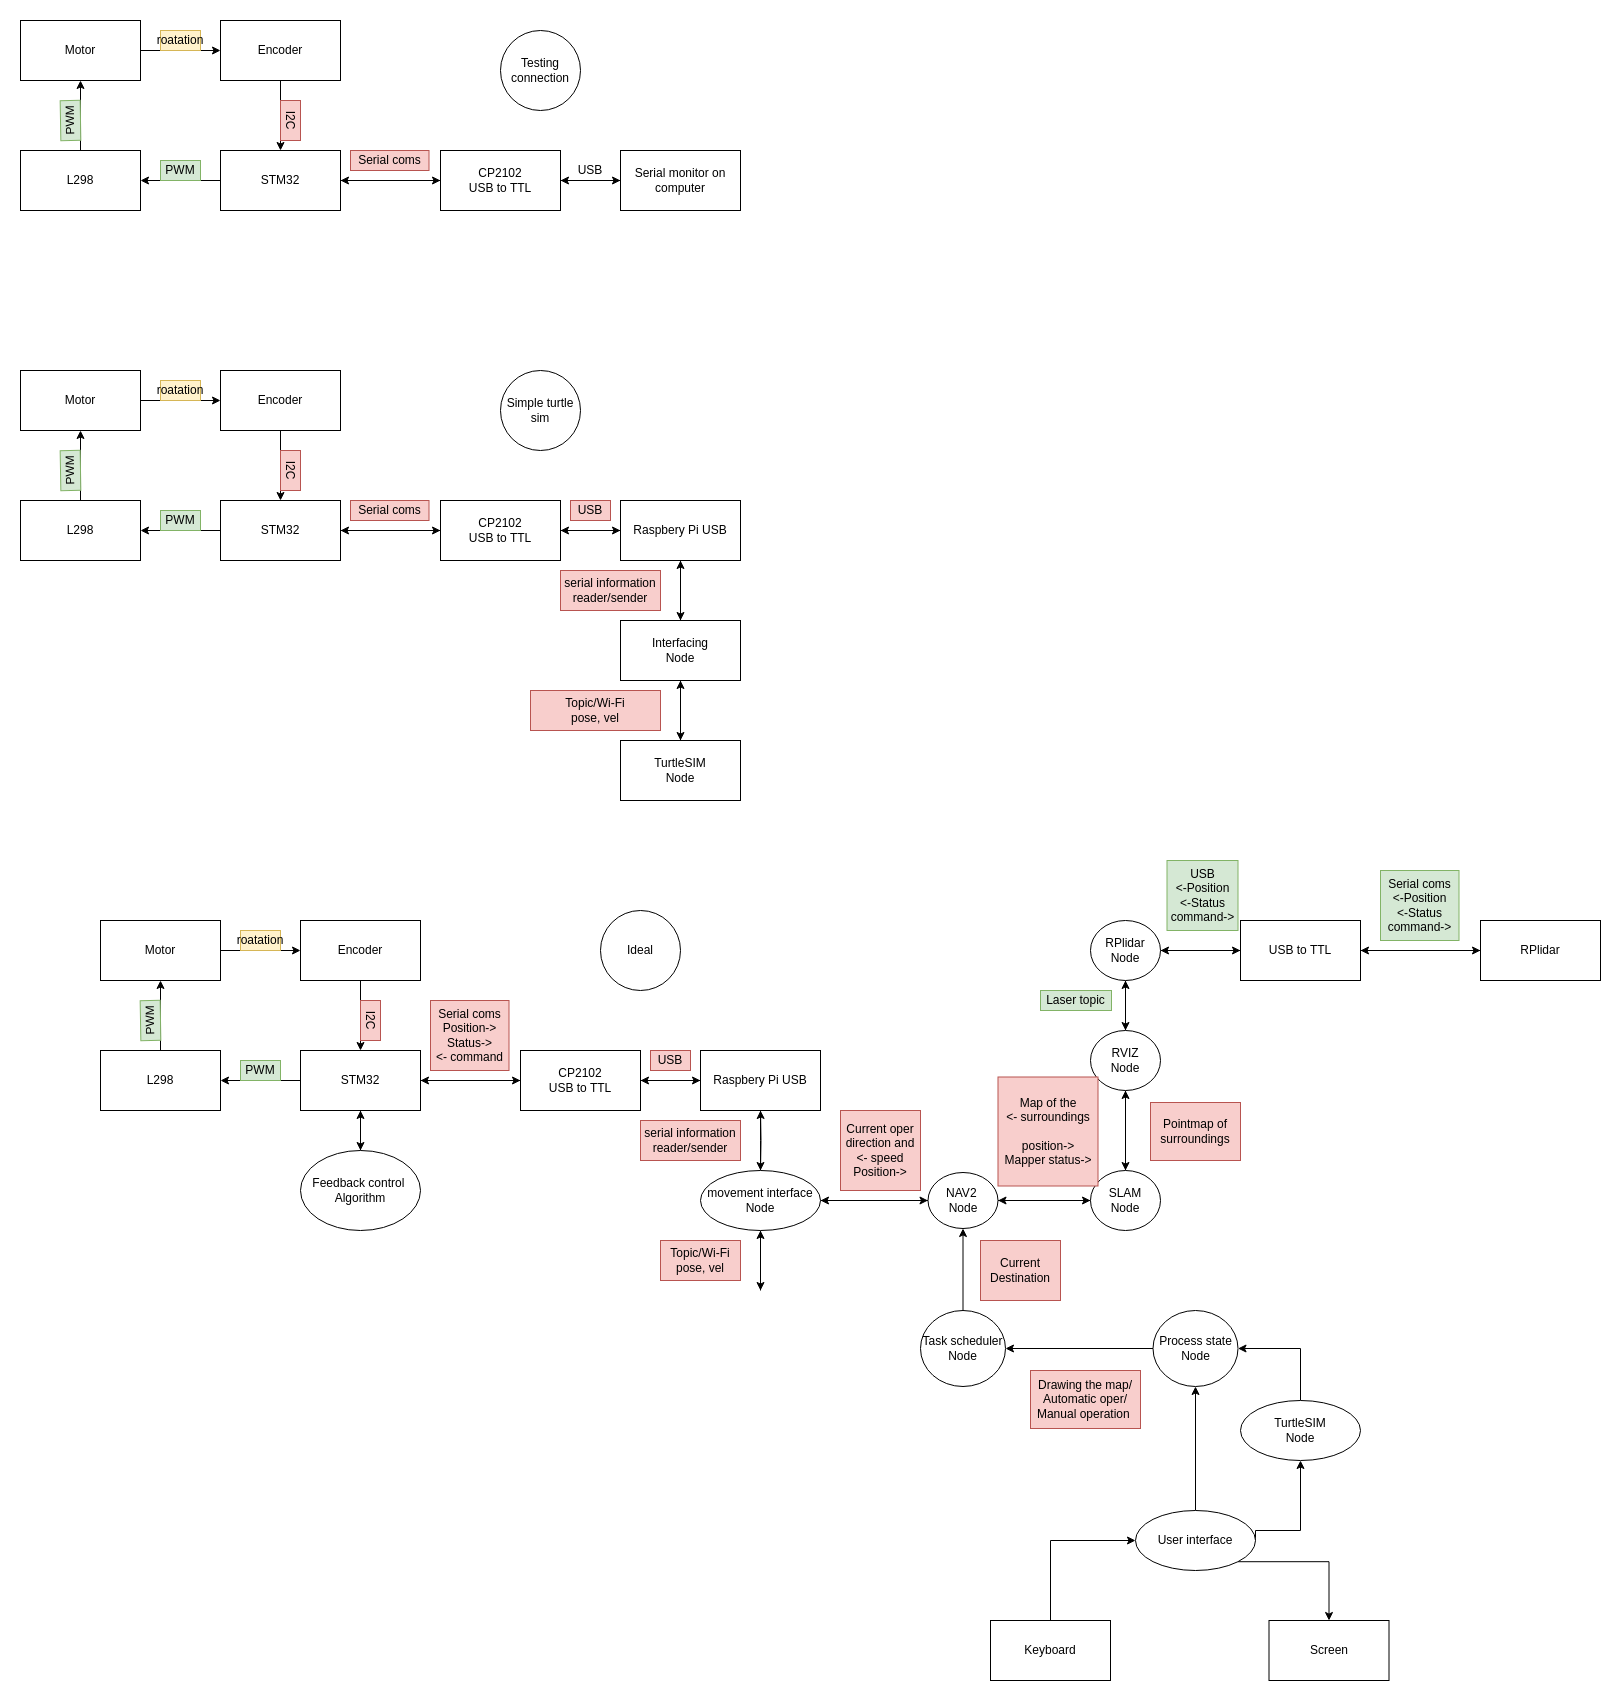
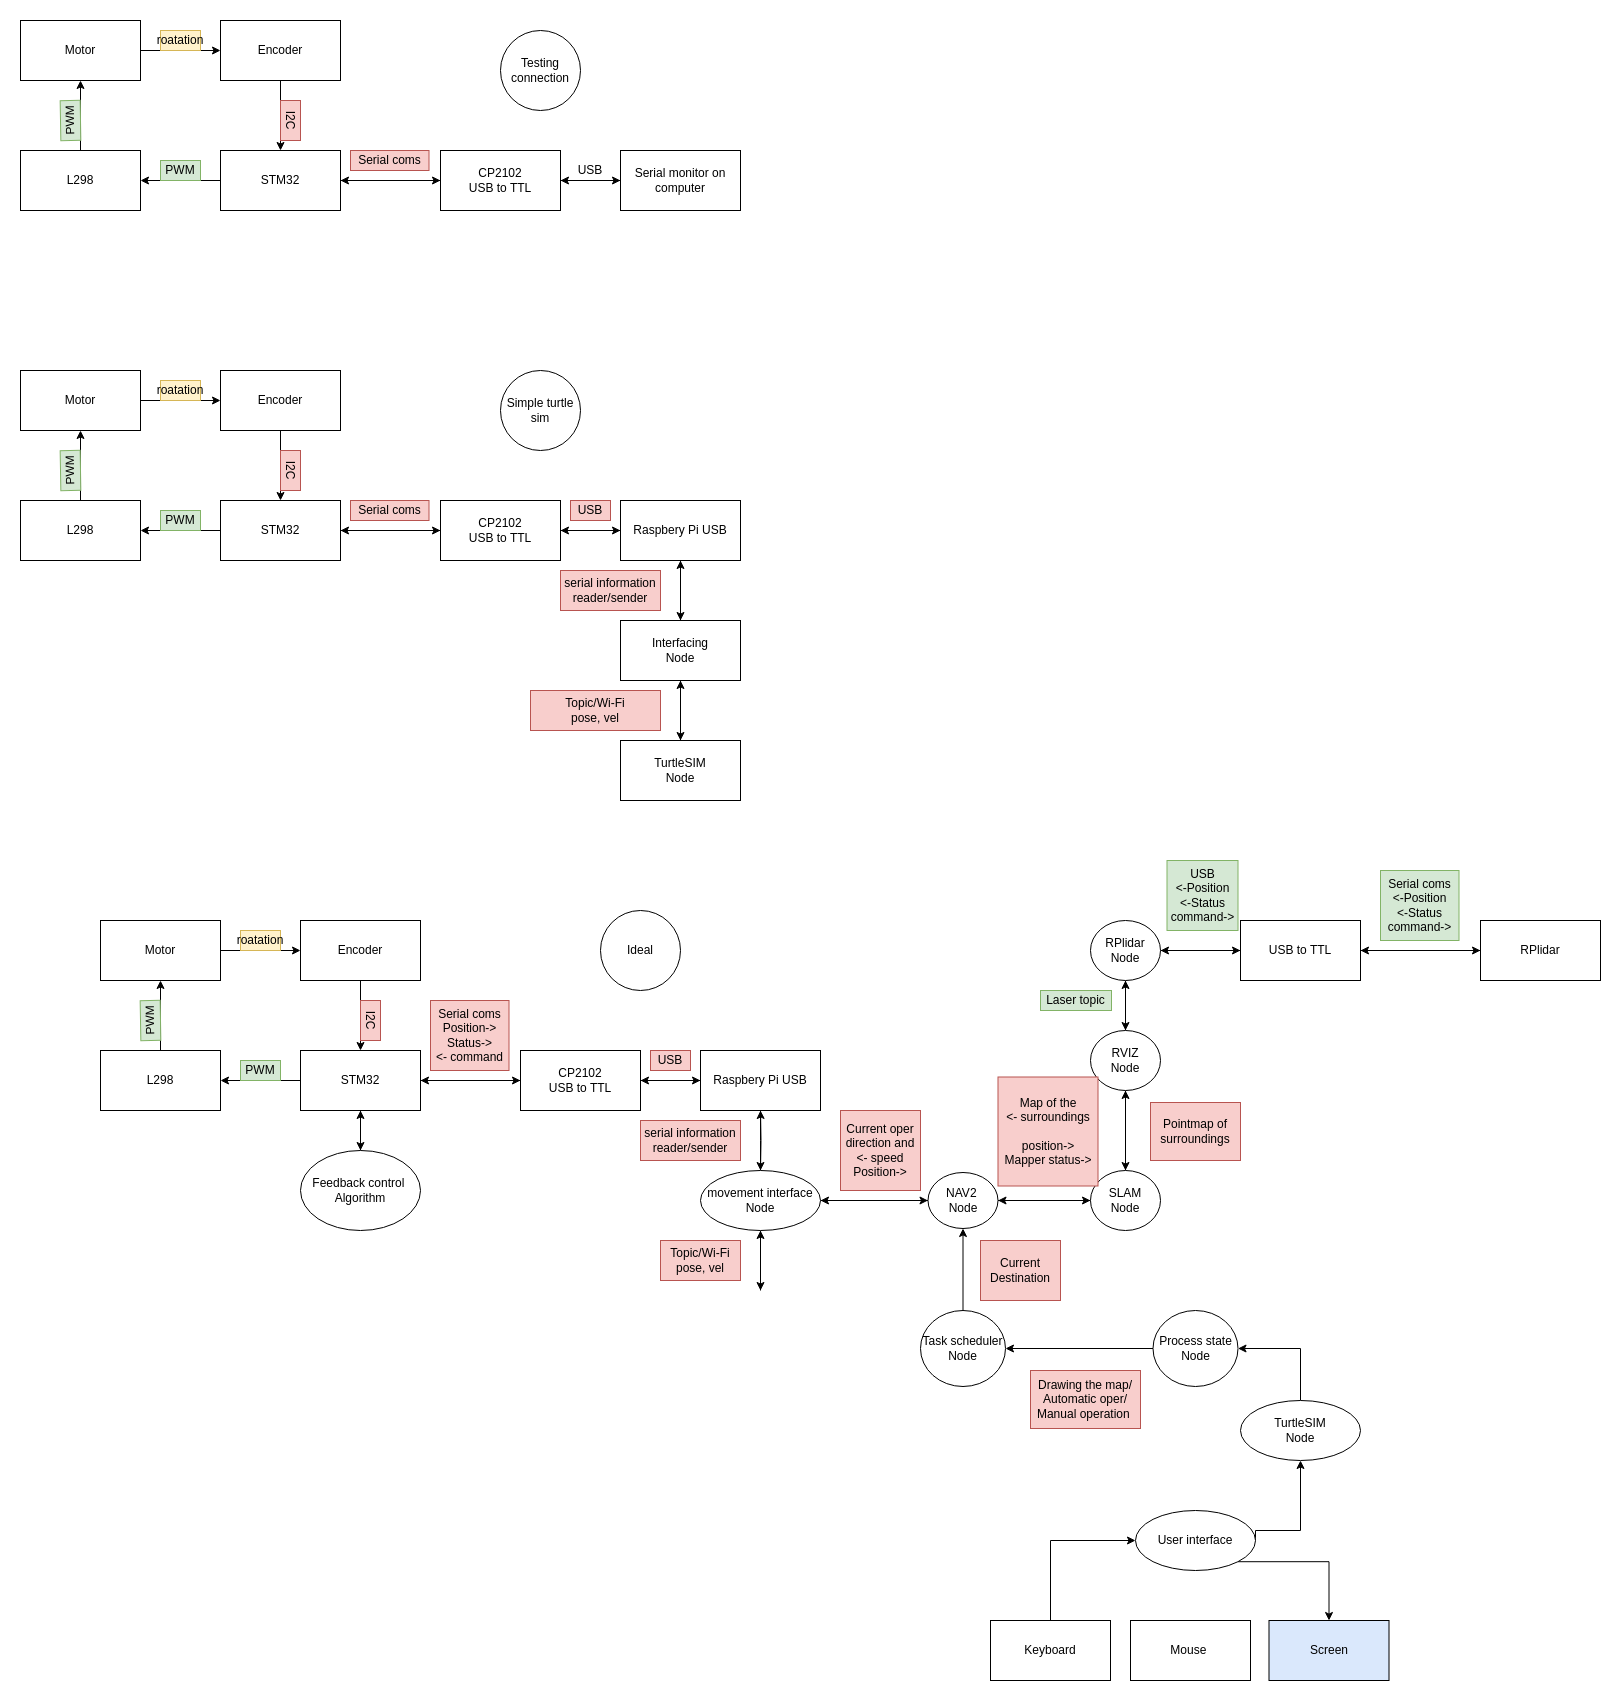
(1196, 1452) -> none
none -> (1191, 1651)
(1329, 1651) -> (1329, 1651)
